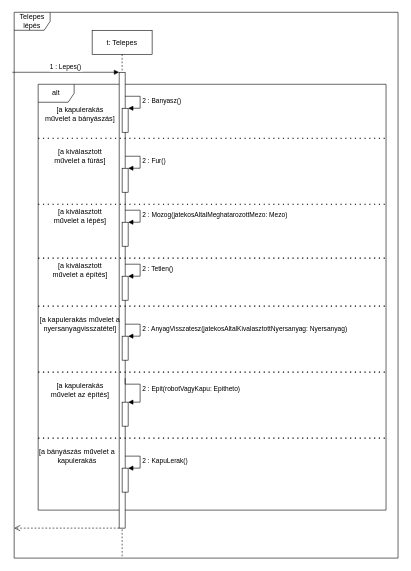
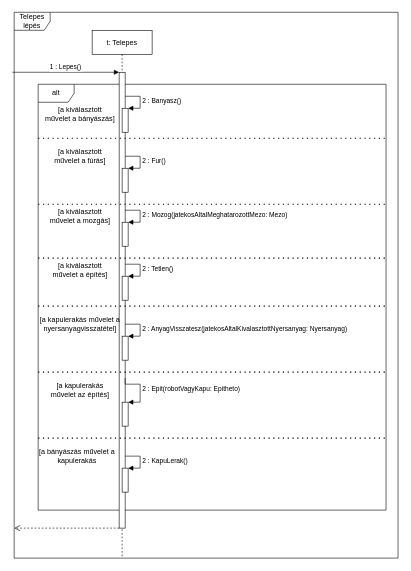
(80, 114) -> (80, 114)
(80, 216) -> (80, 216)
